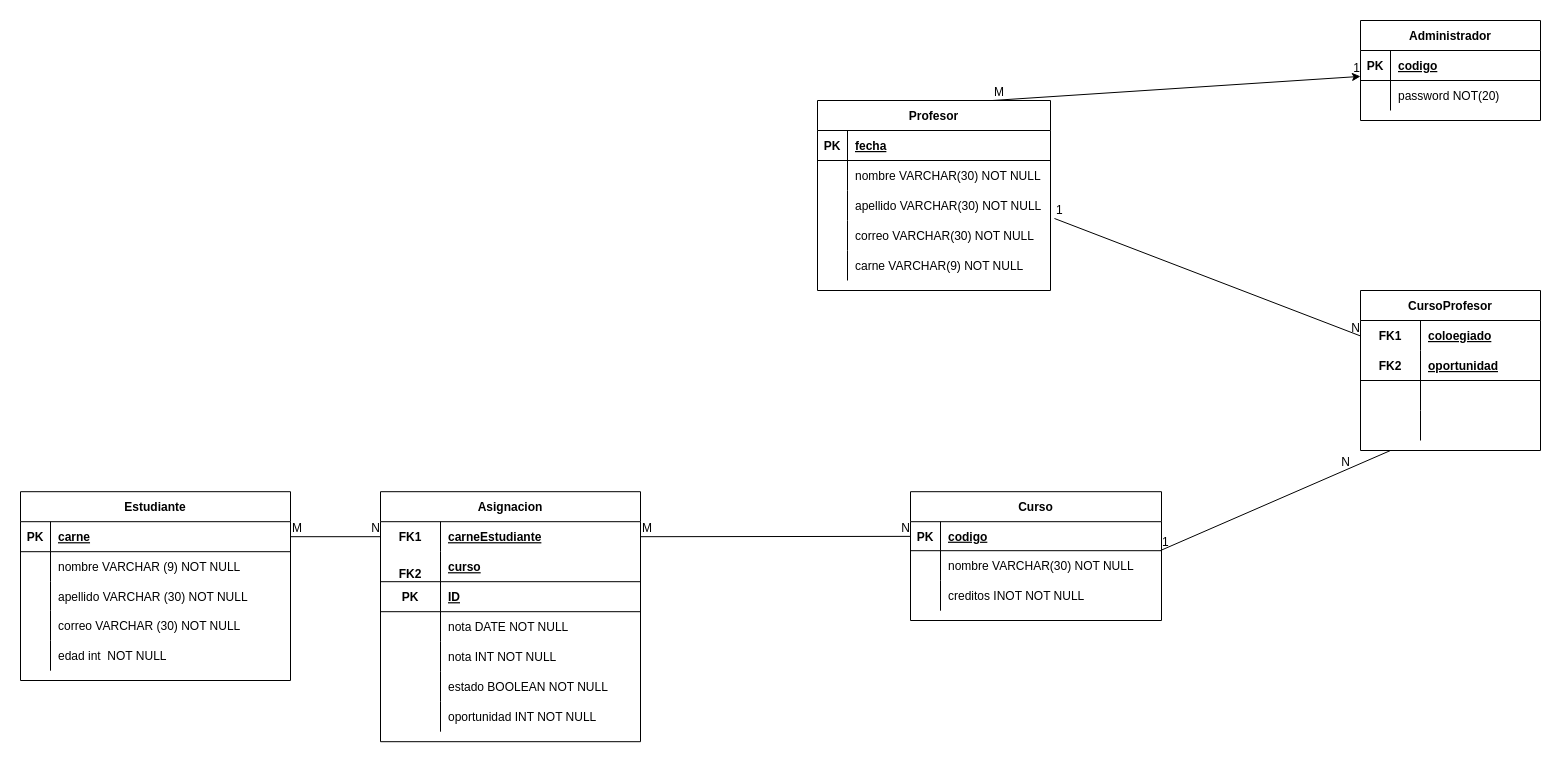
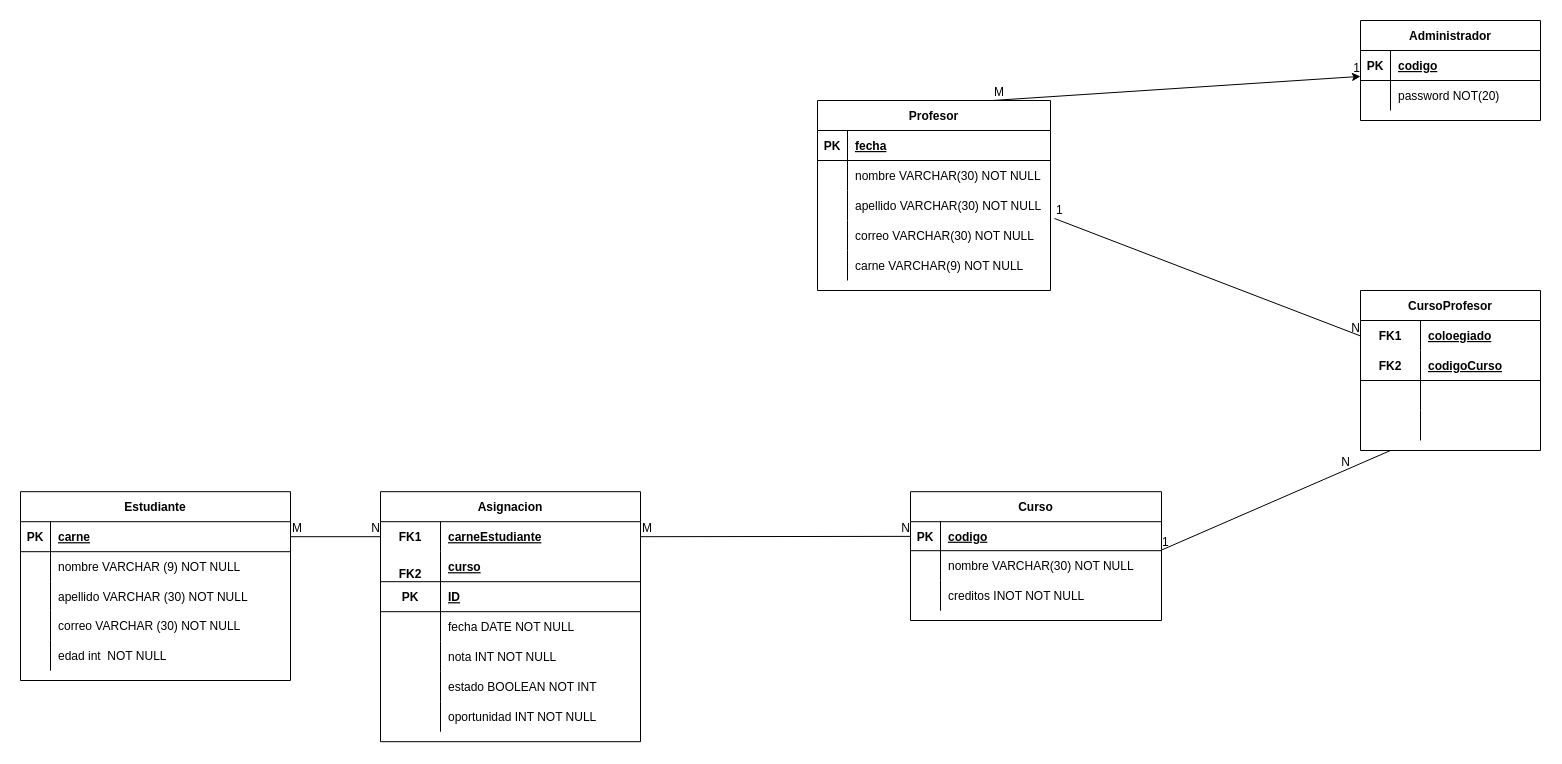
(1463, 366) -> (1463, 366)
(504, 627) -> (507, 627)
(521, 687) -> (517, 687)
